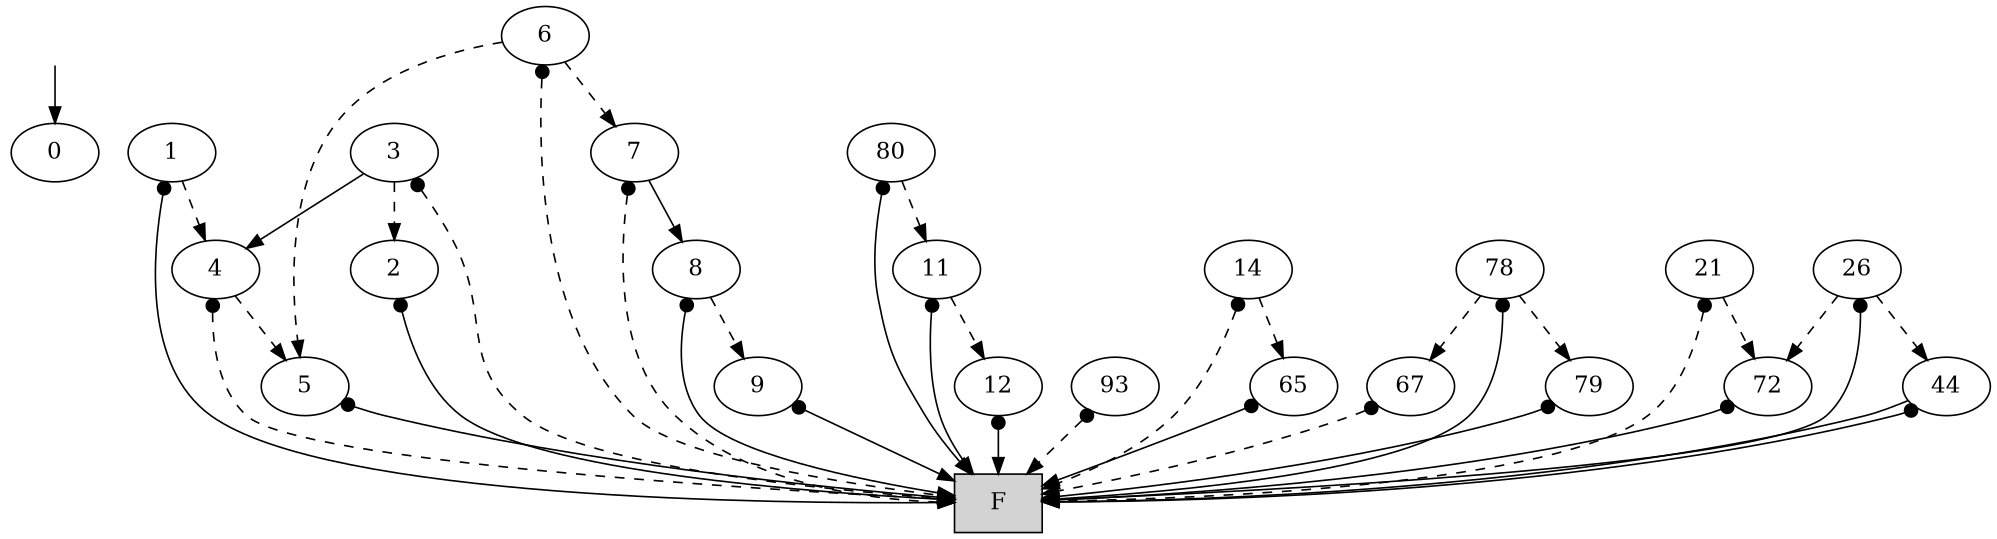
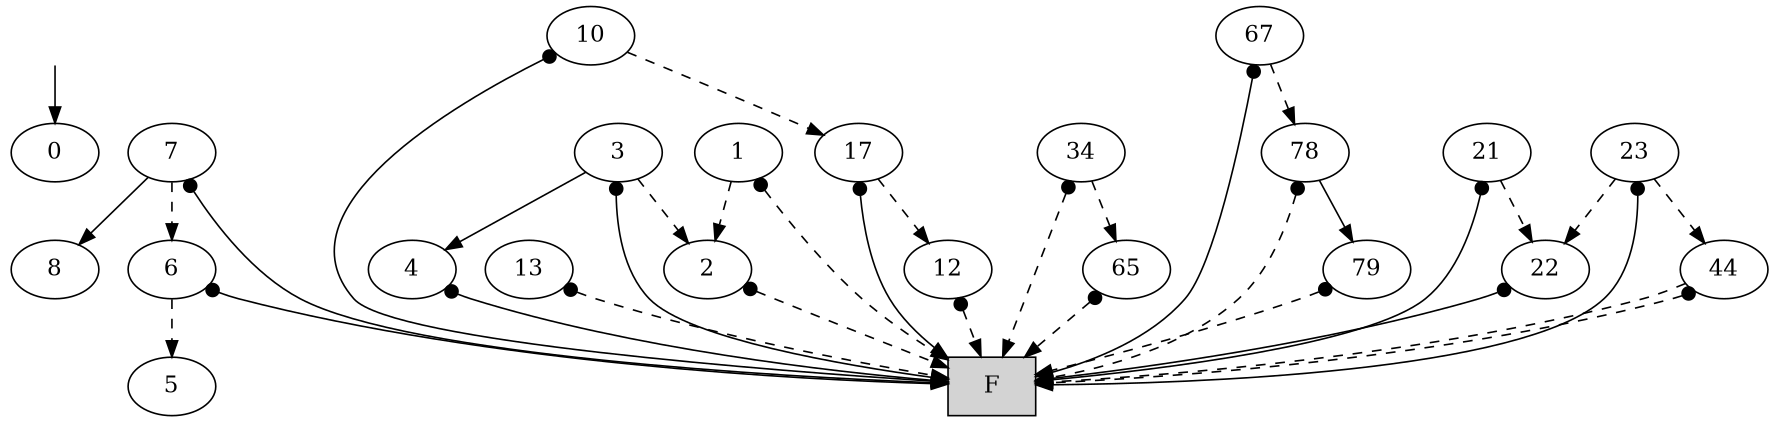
(585, 88) -> (172, 203)
(891, 153) -> (591, 36)
(191, 203) -> (725, 203)
(937, 270) -> (859, 153)
(1248, 270) -> (1081, 153)
(1857, 270) -> (1635, 153)
(255, 322) -> none
(1460, 322) -> (1279, 87)
(1540, 322) -> (1332, 204)
(758, 386) -> none
(1115, 386) -> (529, 270)
(1768, 386) -> (1546, 270)
(620, 400) -> (572, 358)
(694, 431) -> (537, 352)
(998, 443) -> (969, 326)
(1156, 443) -> (1064, 324)
(586, 445) -> (658, 305)
(762, 451) -> none
(1213, 457) -> (1204, 265)
(644, 464) -> none
(1302, 464) -> (1226, 323)
(1325, 468) -> (1225, 310)
(635, 469) -> (844, 327)
(534, 470) -> (692, 350)
(1418, 478) -> (1420, 302)
(1487, 478) -> (1372, 351)
(451, 480) -> (841, 279)
(1484, 481) -> (1370, 355)
